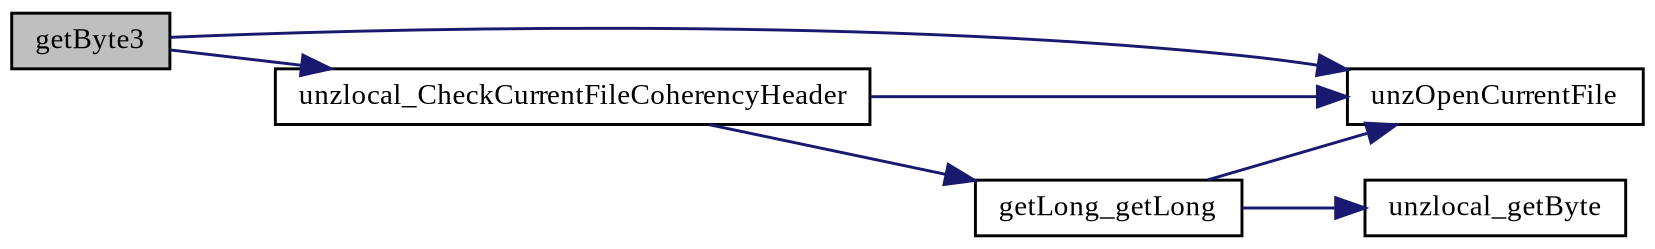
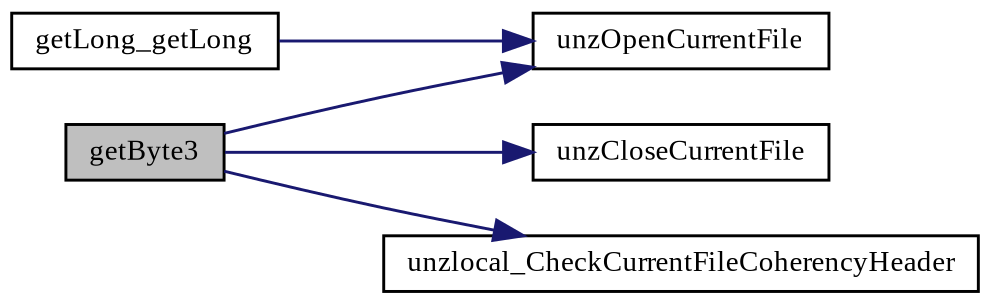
(1094, 97) -> none
(827, 150) -> none
none -> (681, 152)
(1495, 208) -> none
